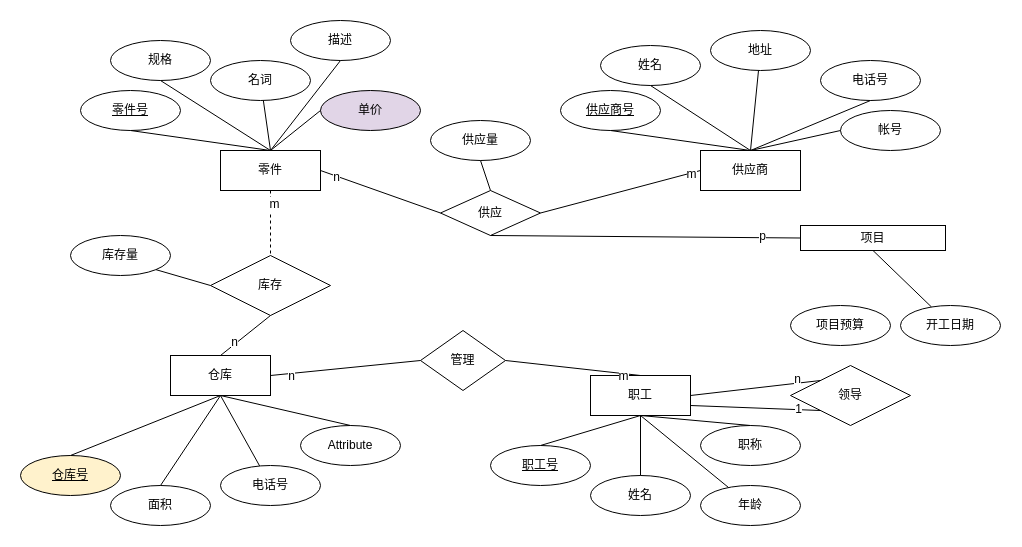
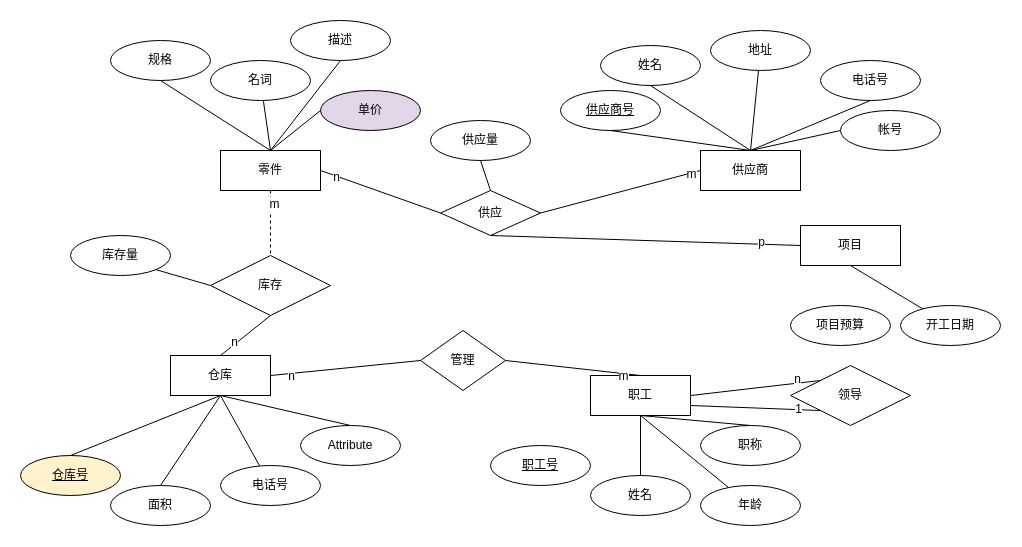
(131, 111) -> none
(198, 140) -> none
(873, 238) -> (851, 246)
(589, 431) -> none
